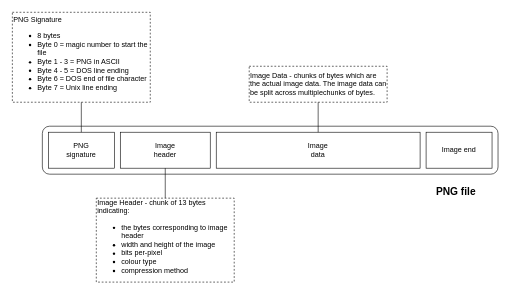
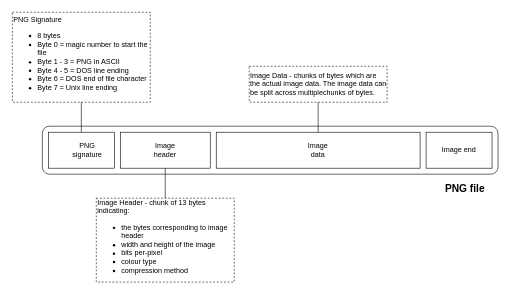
(81, 150) -> (87, 150)
(456, 192) -> (465, 189)
